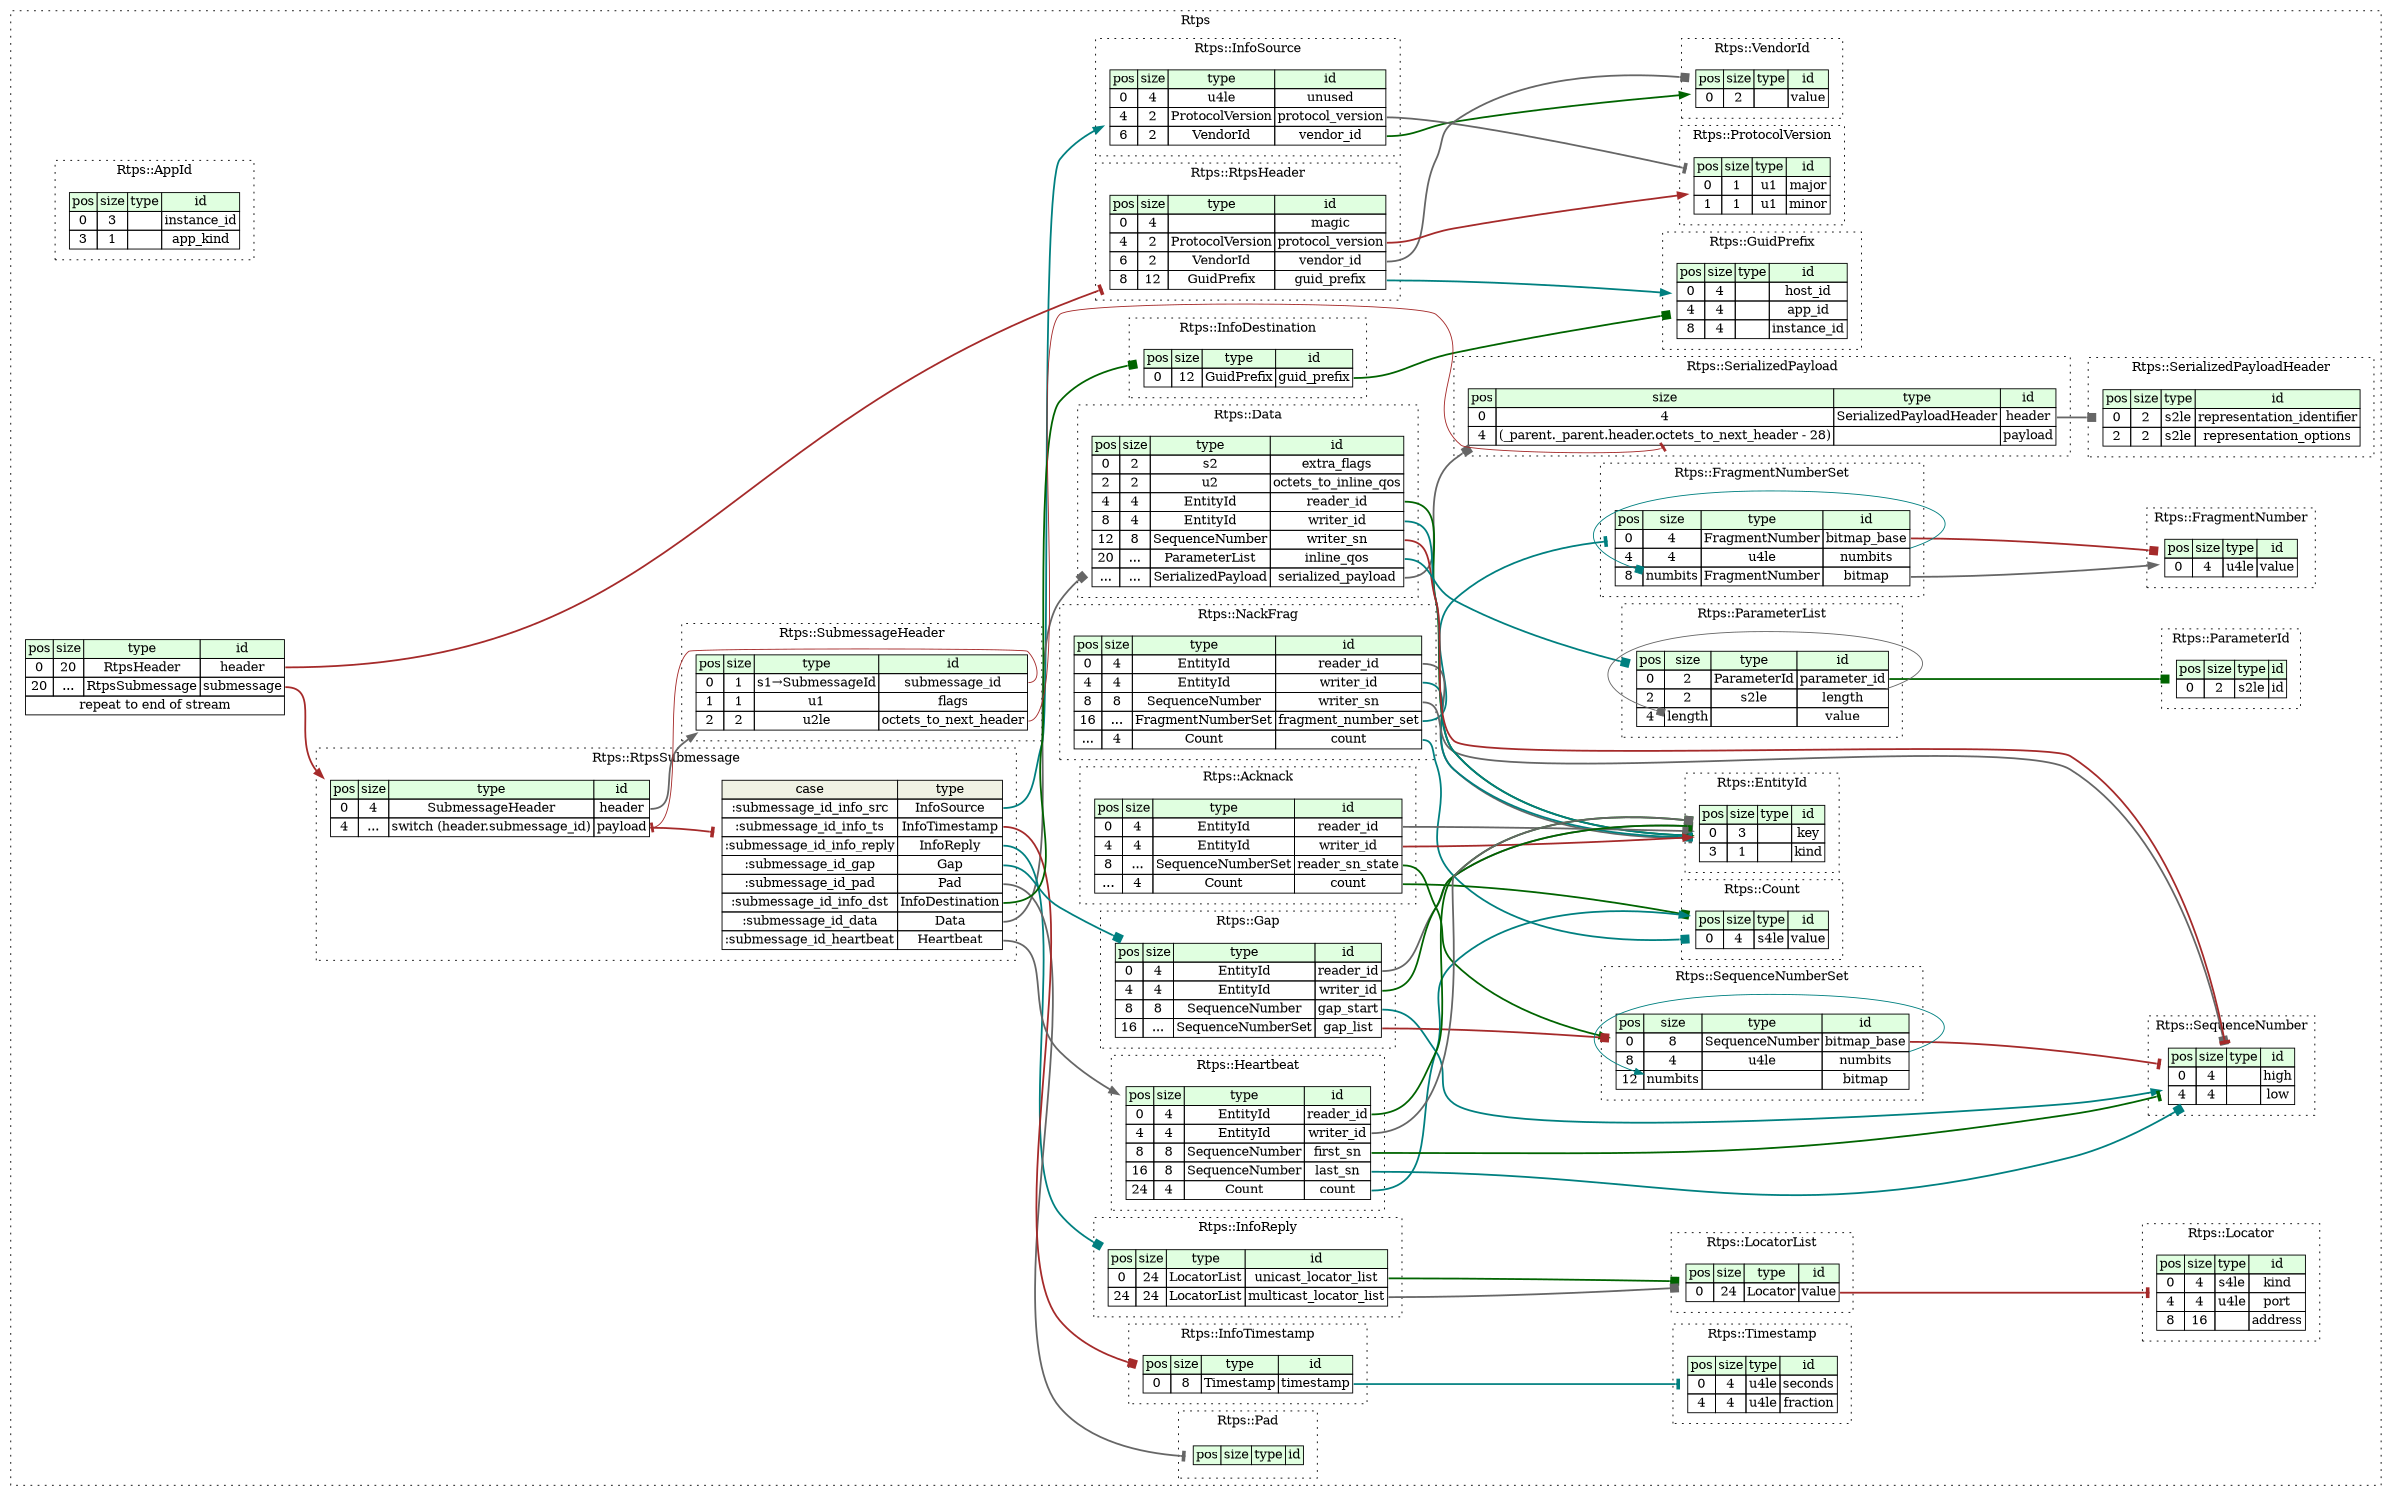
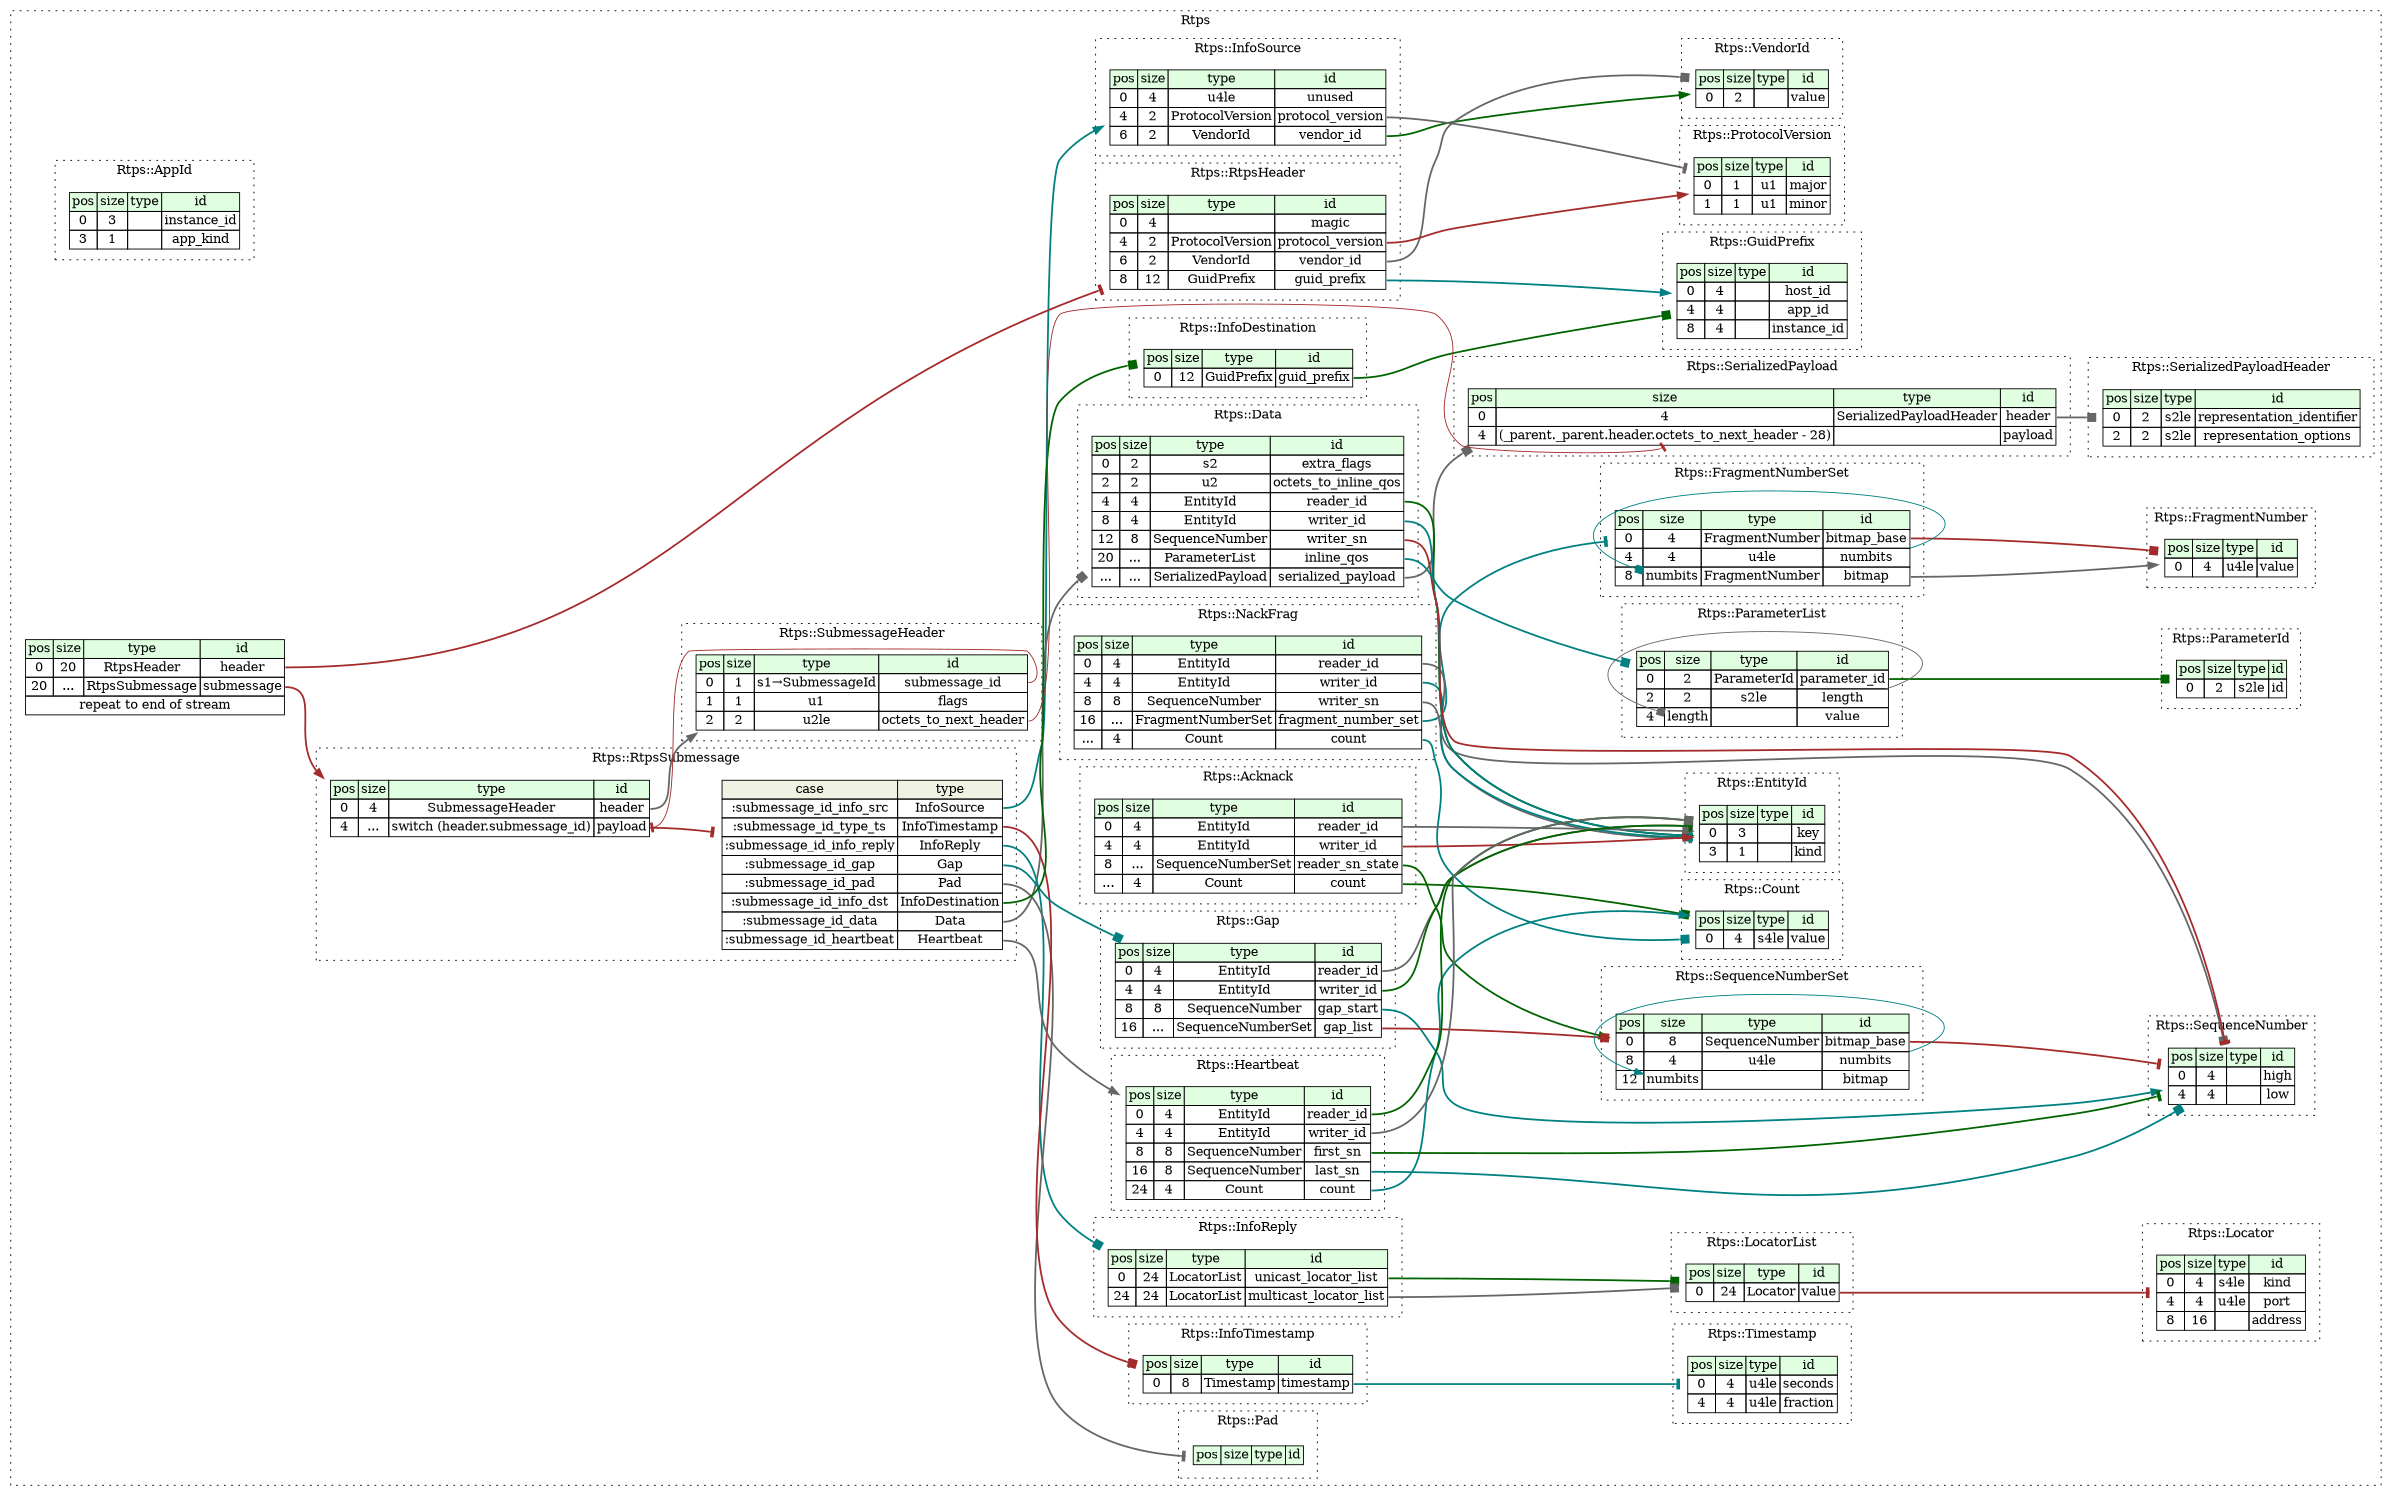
(810, 827) -> (810, 827)
